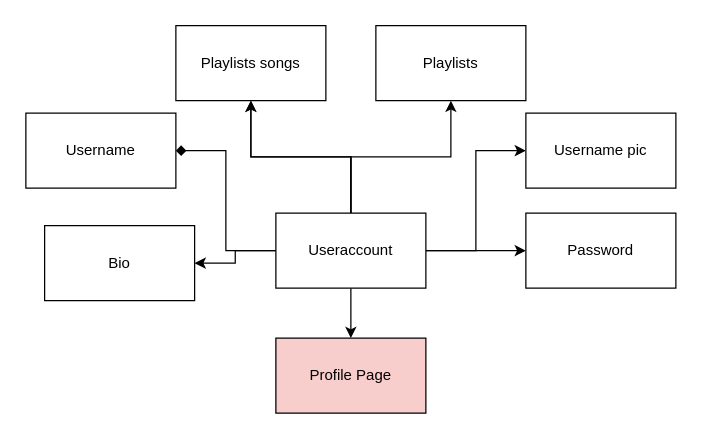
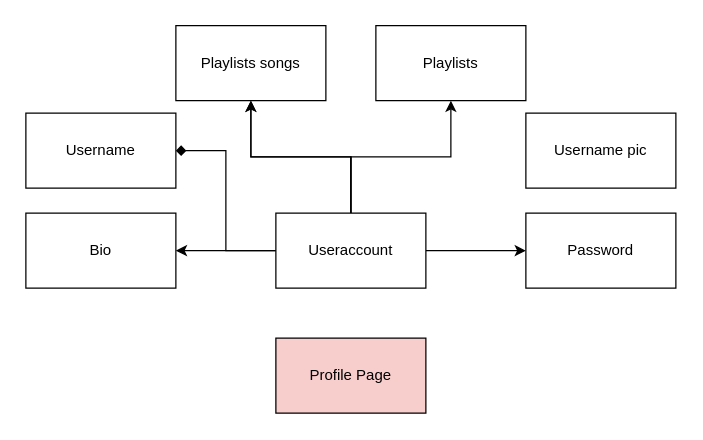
(476, 179) -> none
(119, 263) -> (101, 251)
(351, 309) -> none
